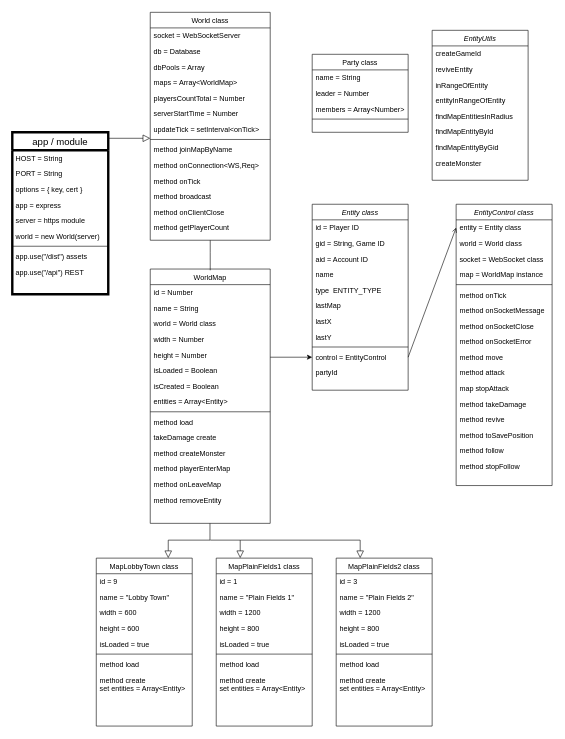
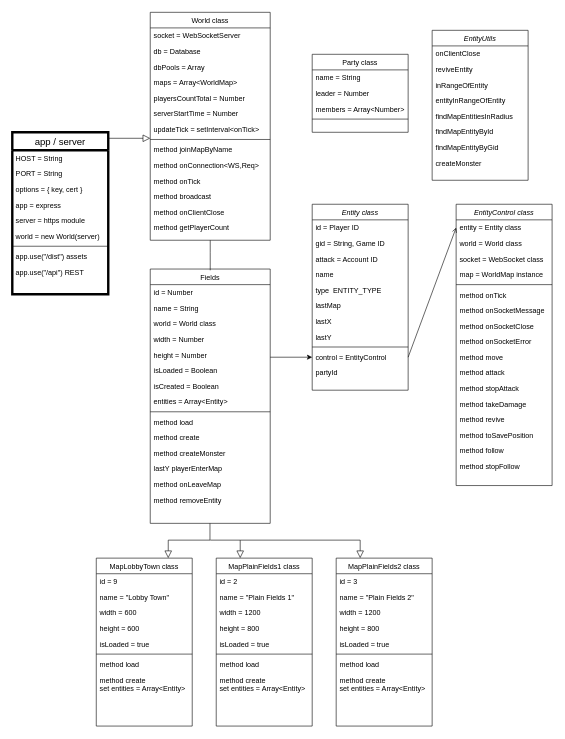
(460, 54) -> (459, 54)
(60, 142) -> (60, 142)
(344, 259) -> (351, 259)
(210, 277) -> (210, 277)
(487, 389) -> (493, 389)
(187, 438) -> (179, 438)
(194, 469) -> (191, 469)
(229, 582) -> (229, 582)
